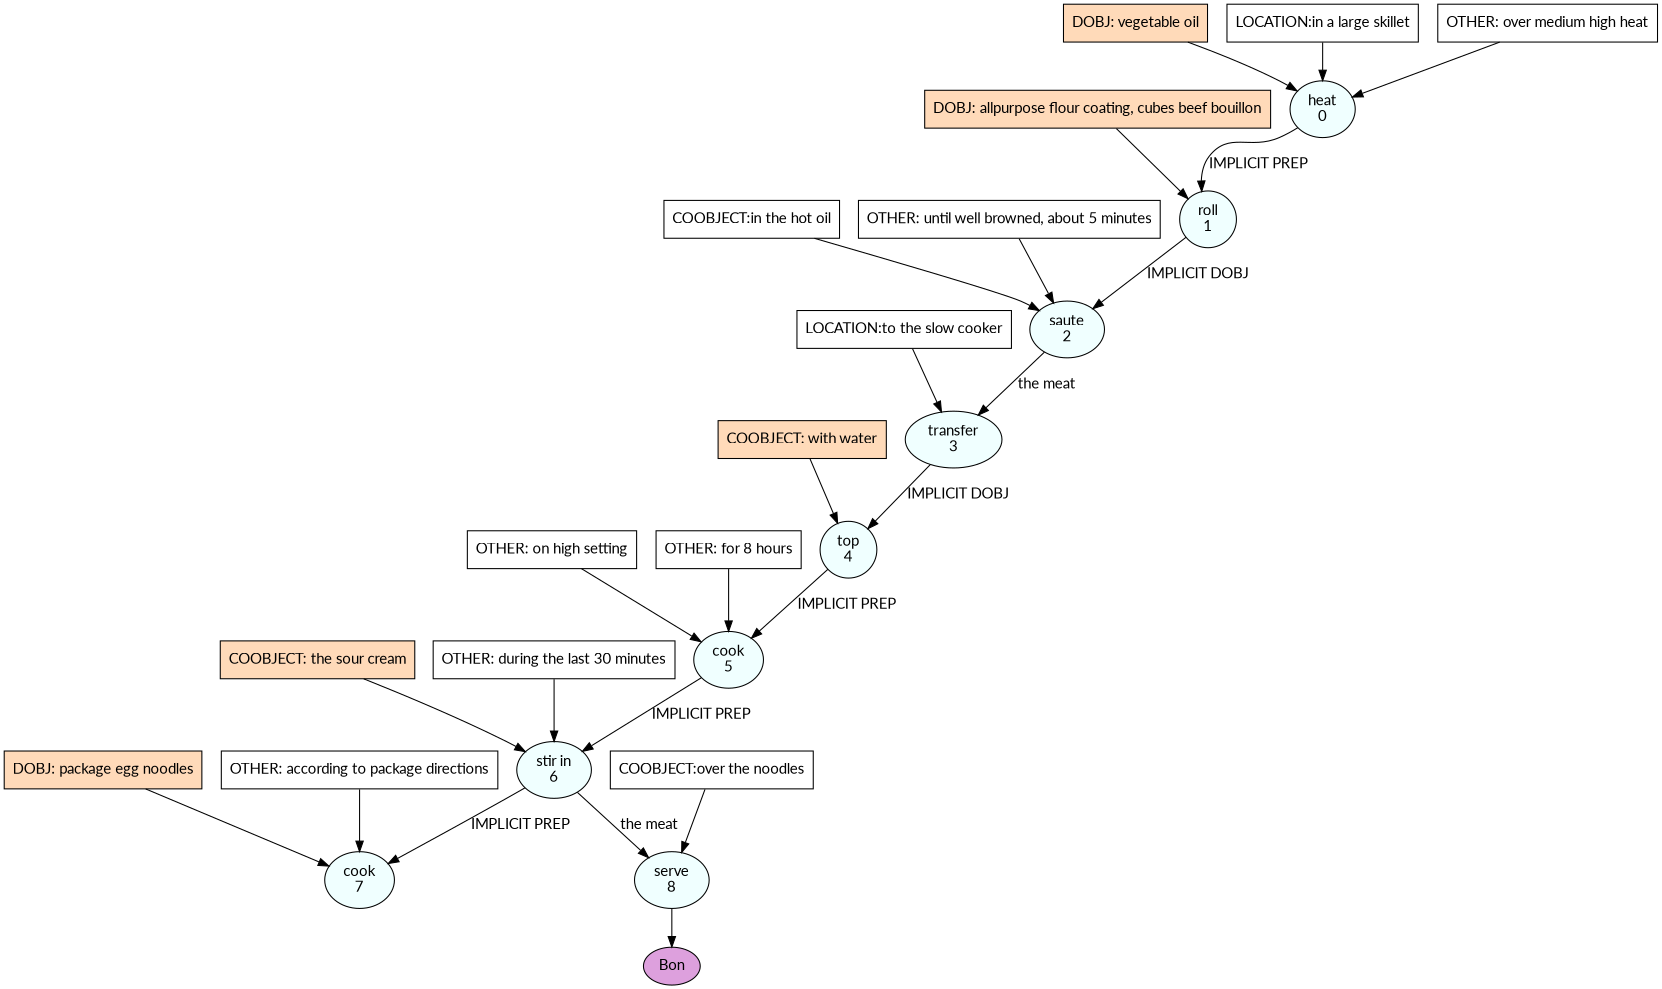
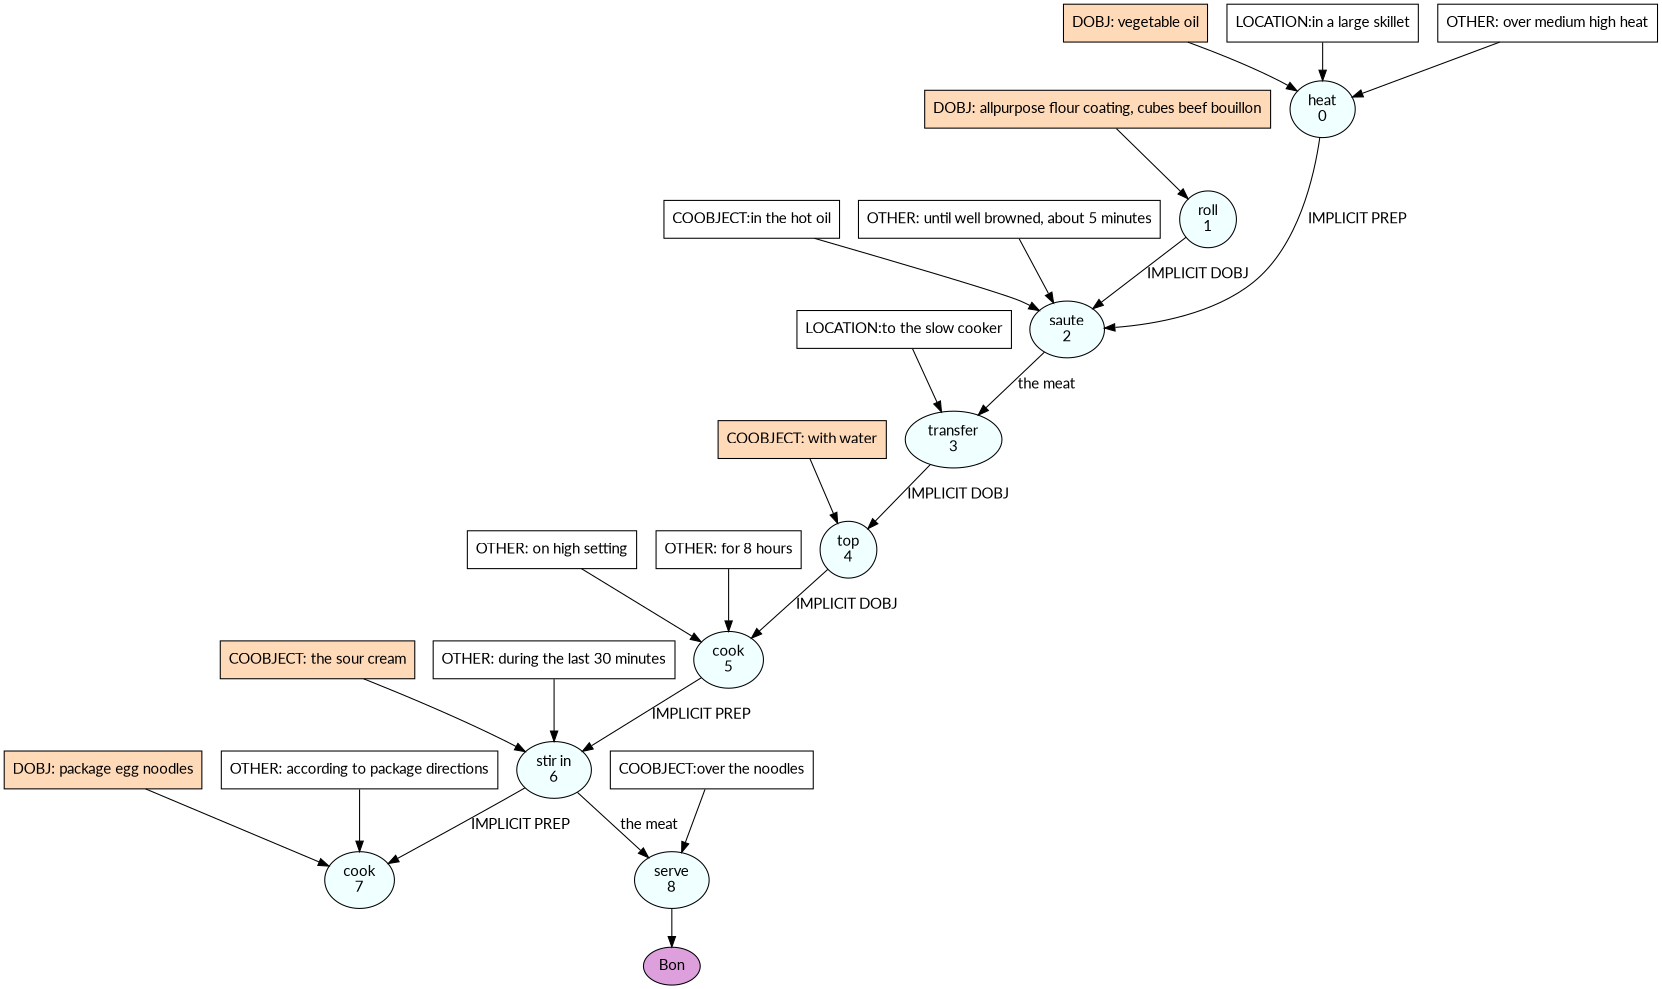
(1240, 142) -> (1259, 277)
(847, 605) -> (847, 605)
